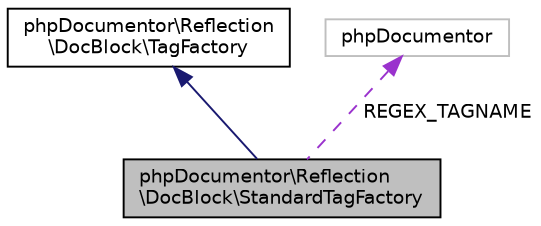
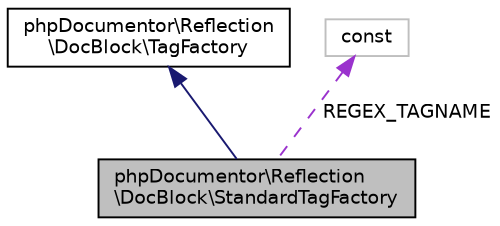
(417, 38) -> (367, 38)
